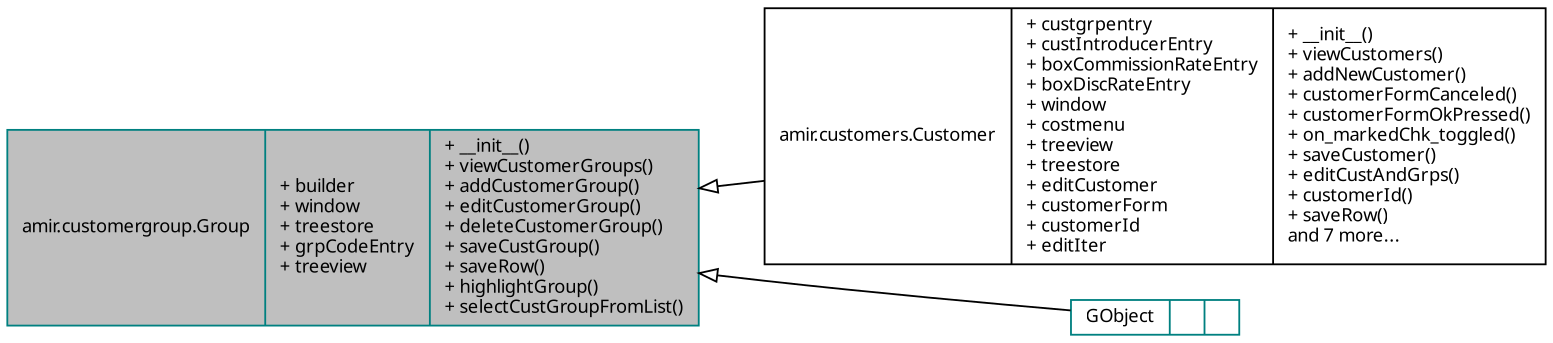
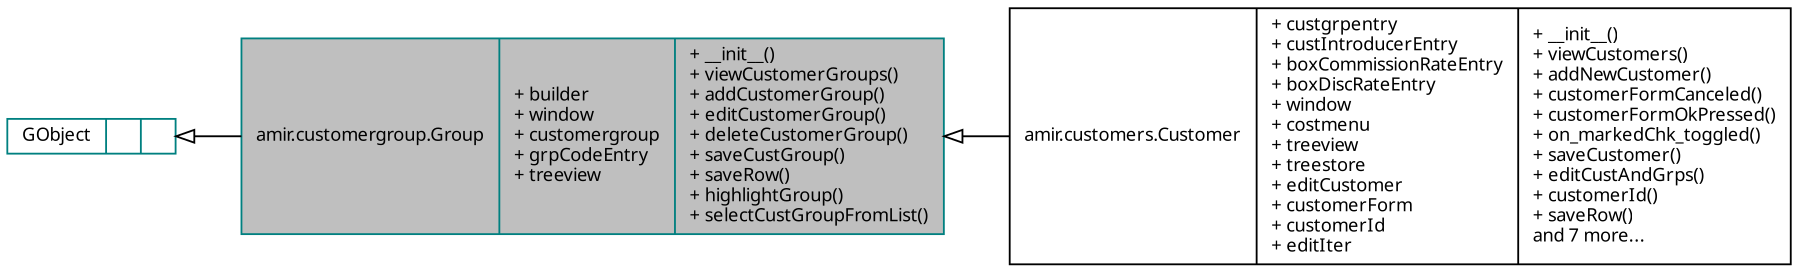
(327, 227) -> (587, 135)
(894, 294) -> (218, 136)
